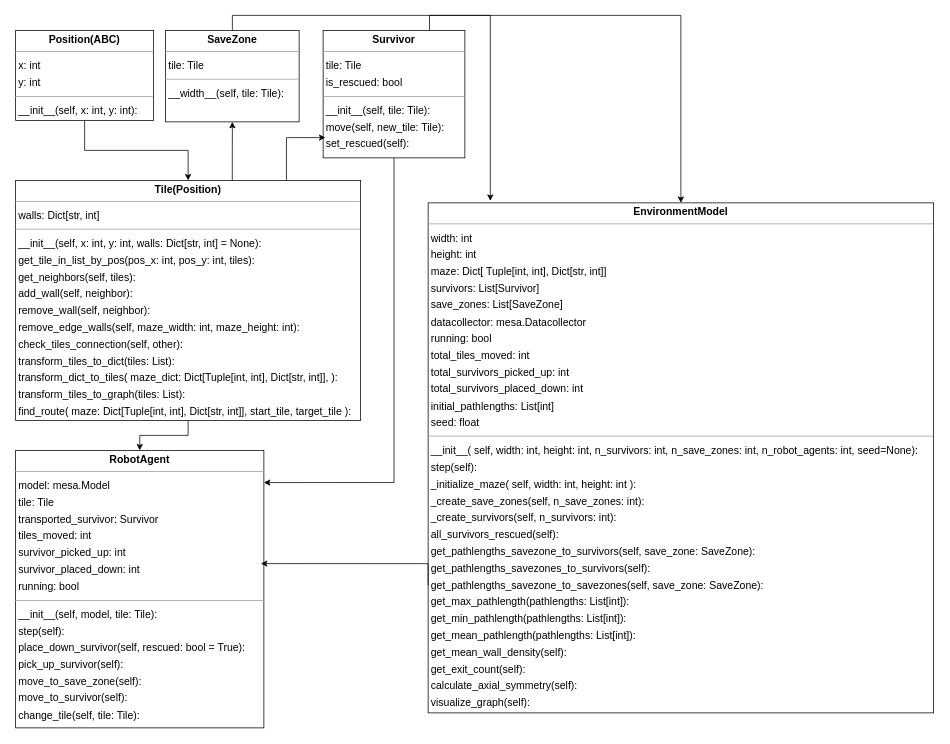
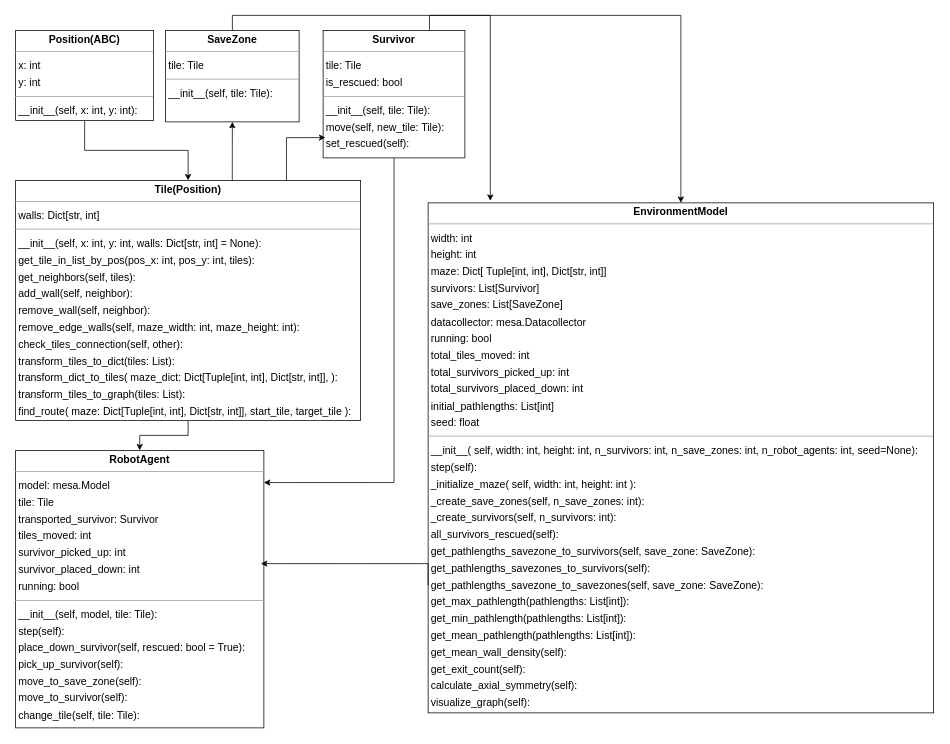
(233, 49) -> (228, 49)
